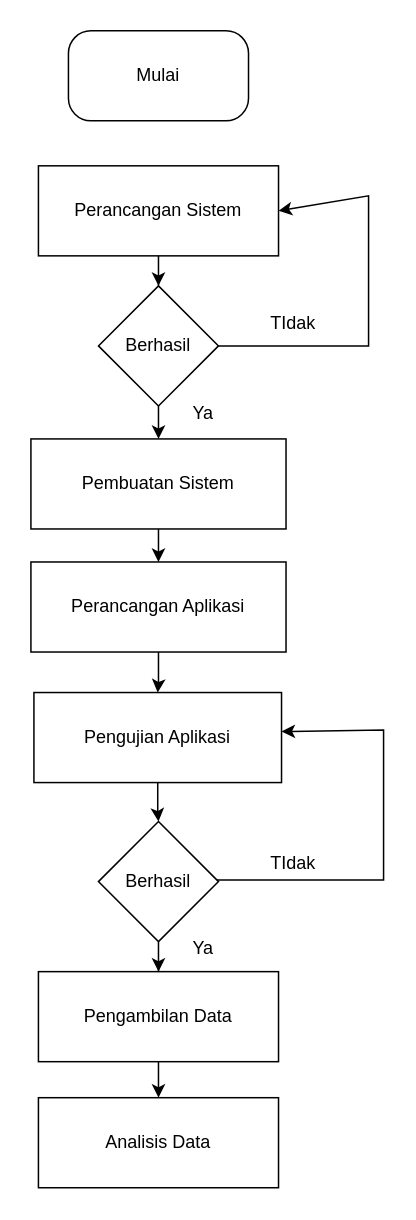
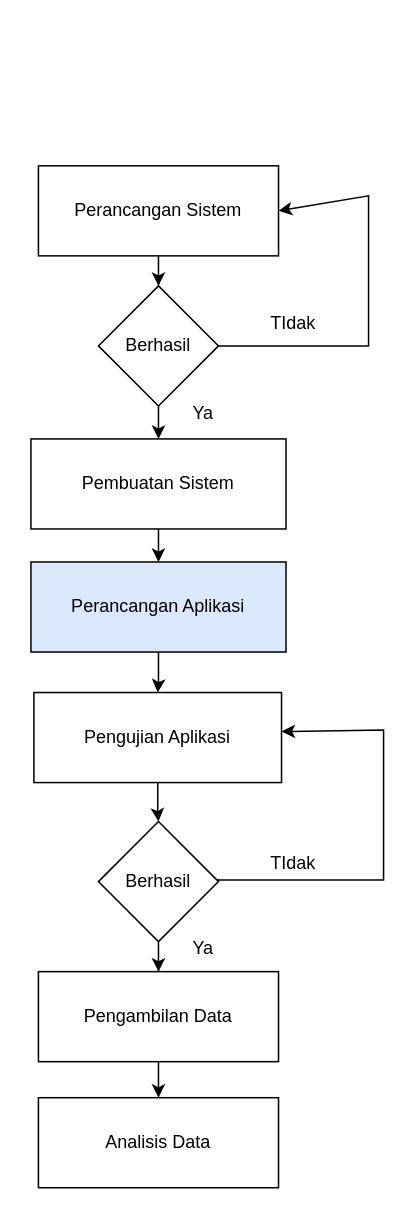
(158, 76) -> none
(158, 607) -> (158, 607)
